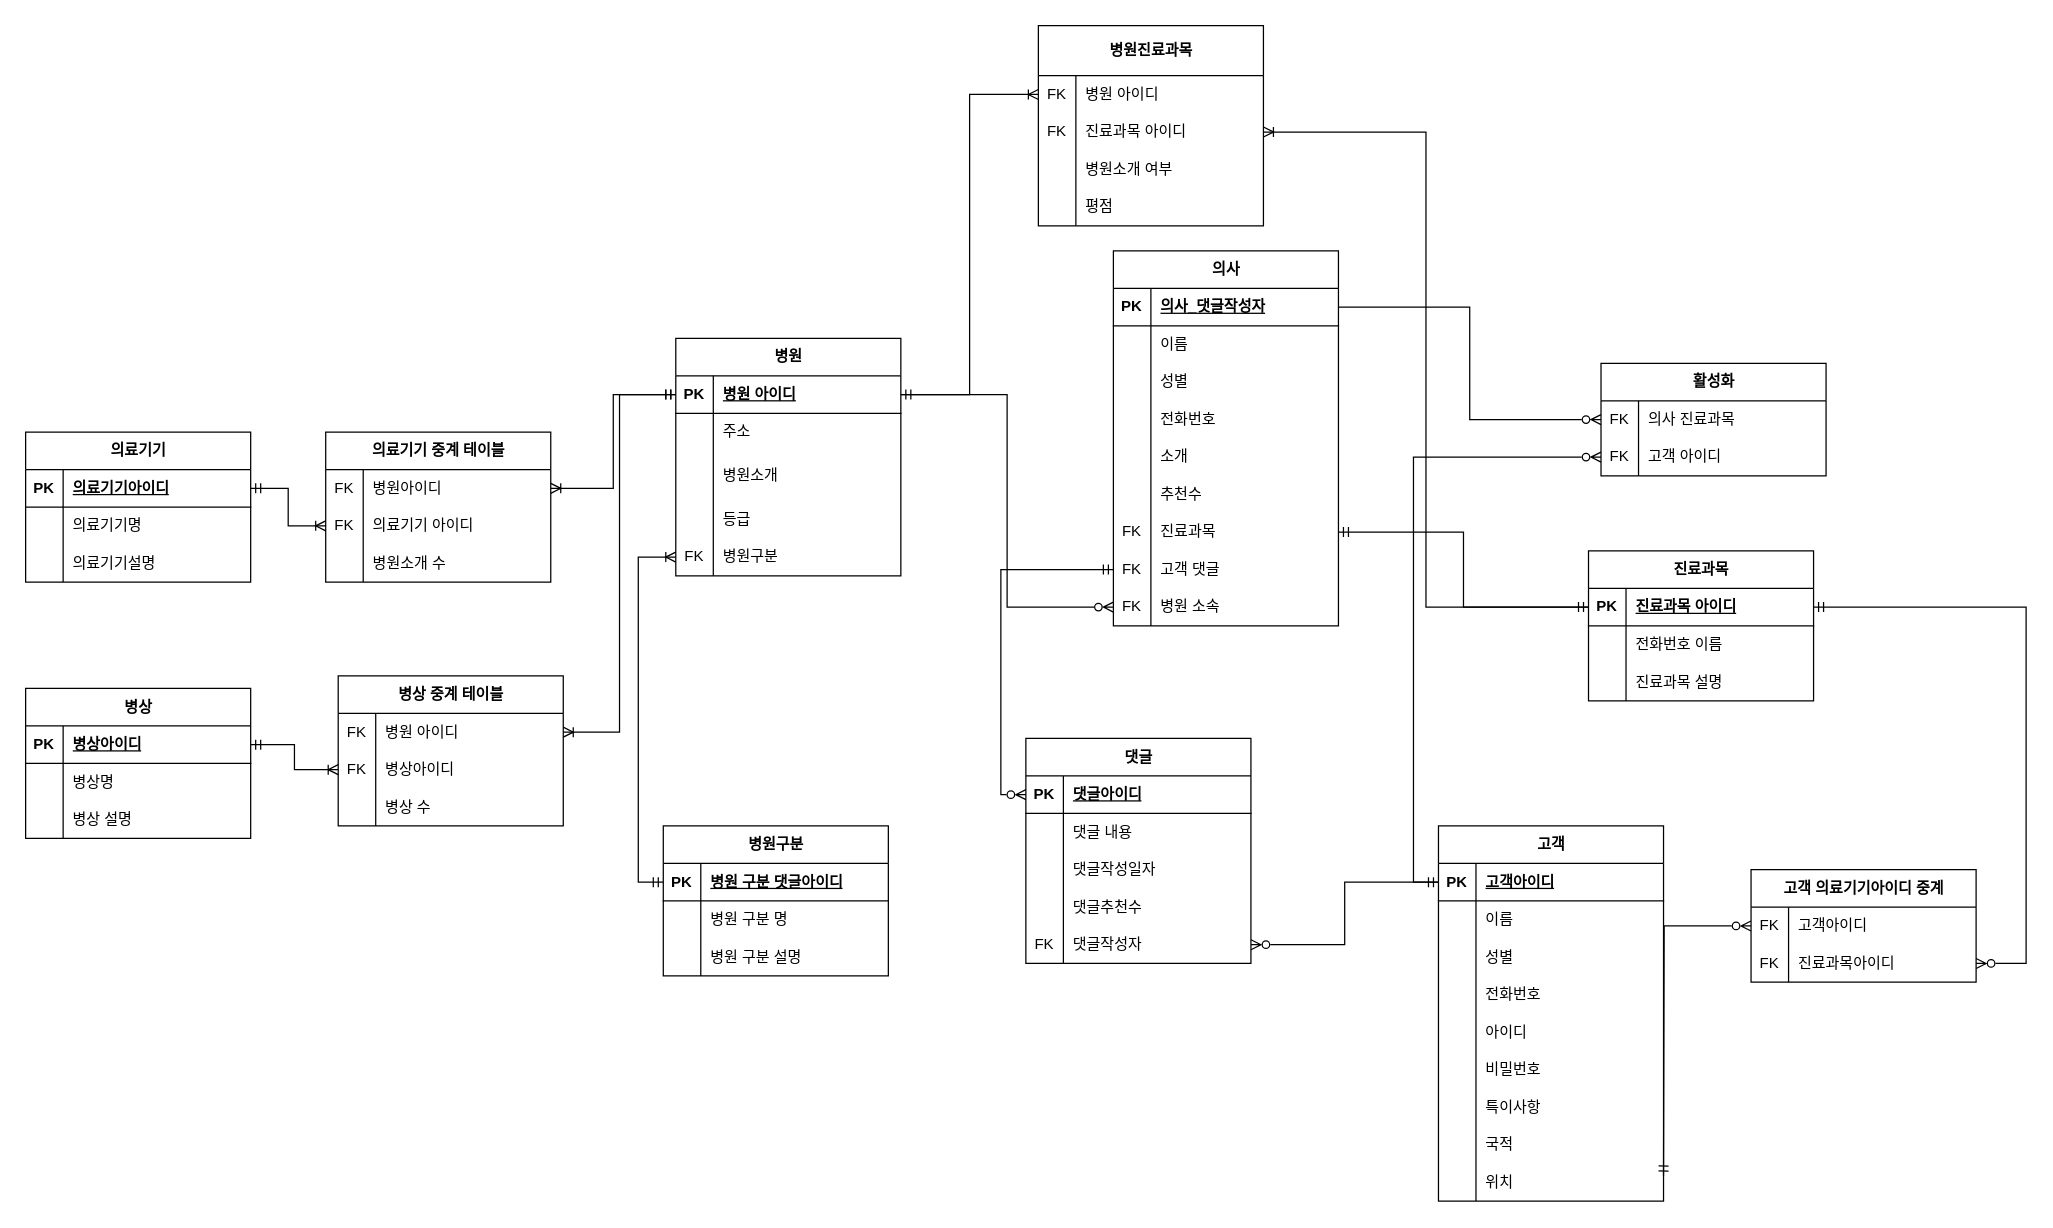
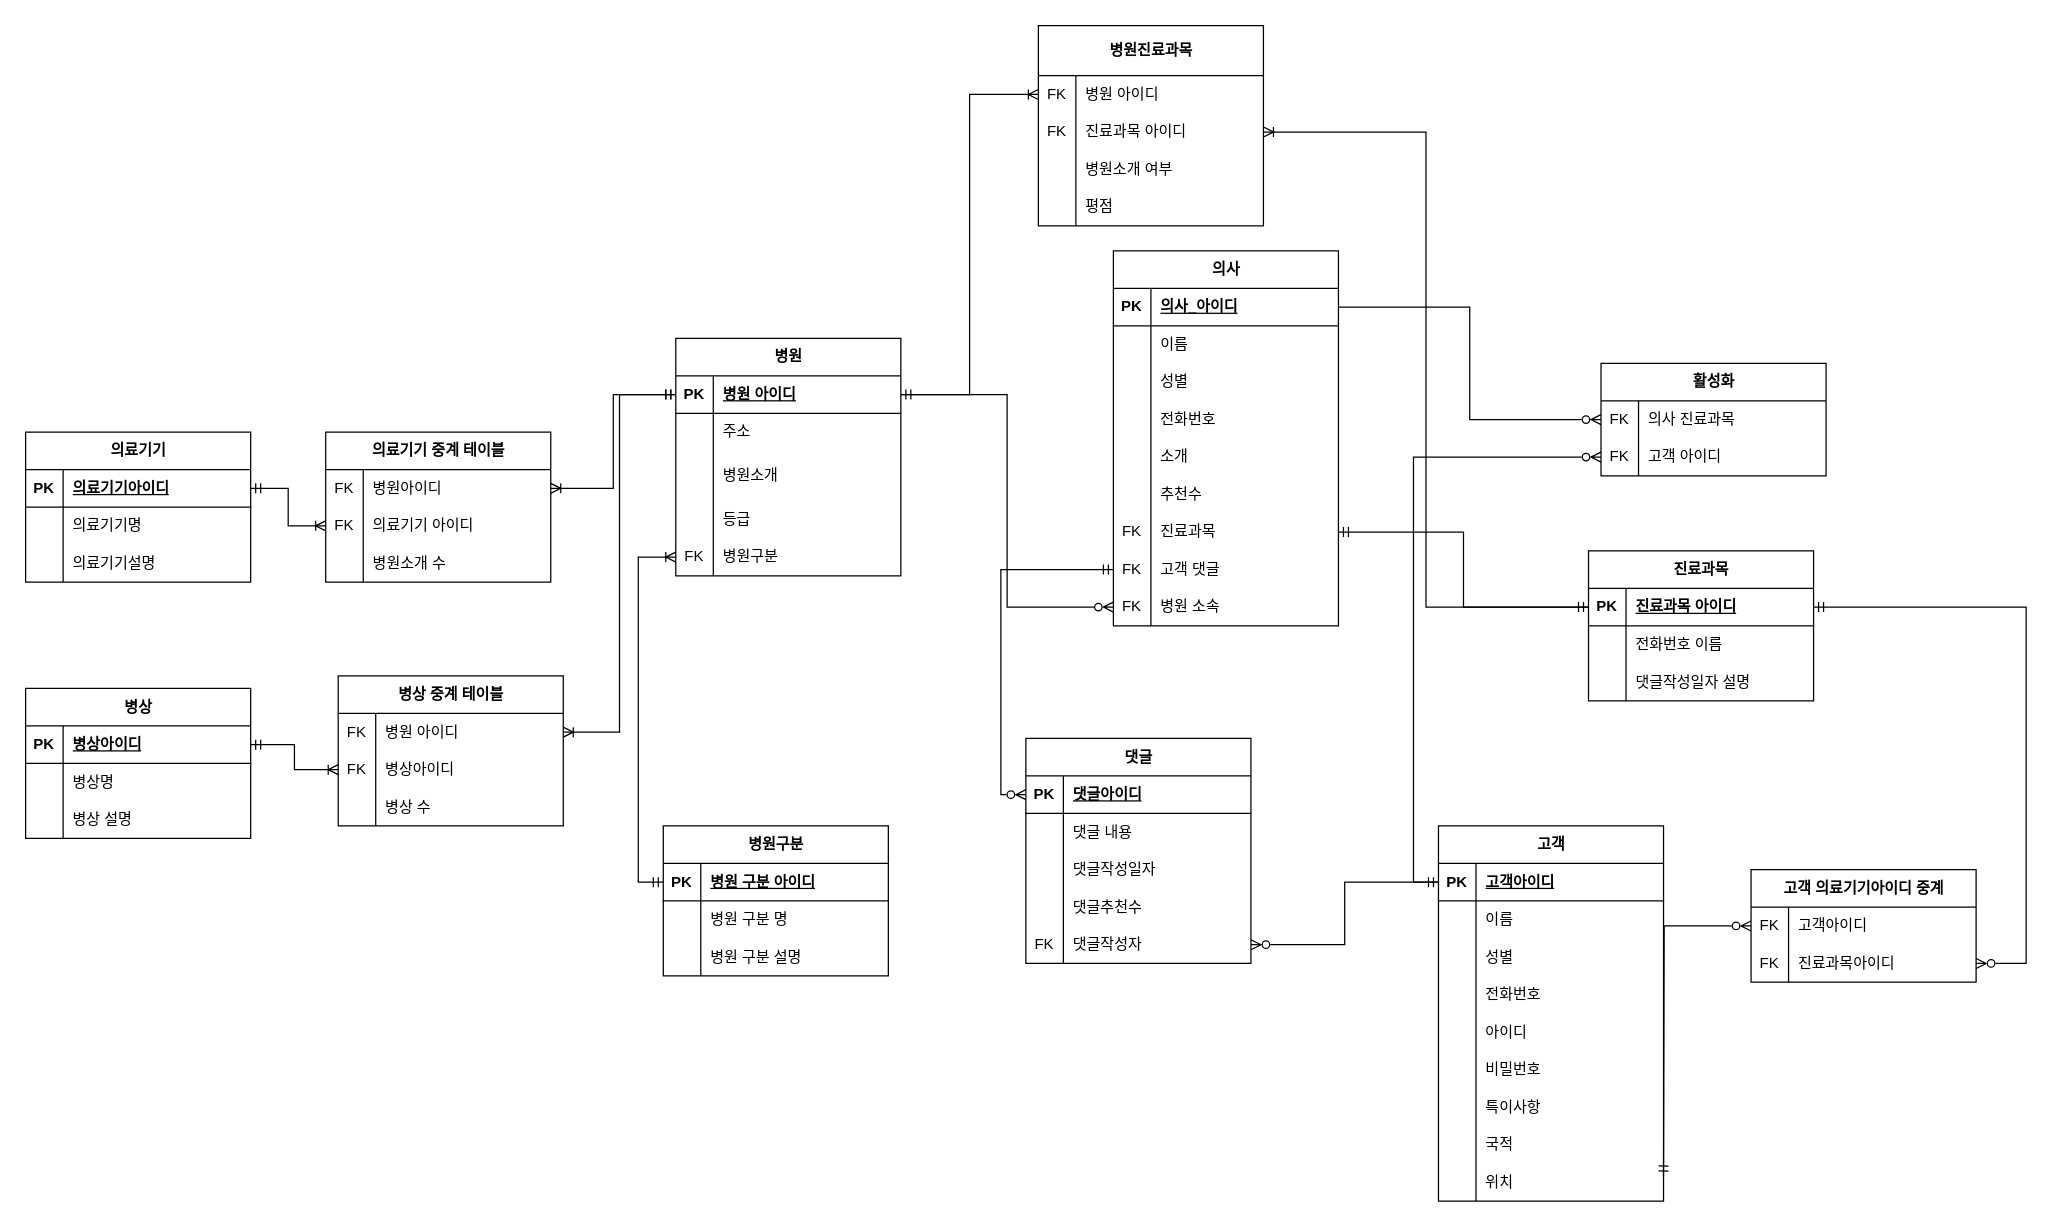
(1217, 307) -> (1202, 307)
(1683, 682) -> (1698, 682)
(783, 882) -> (768, 882)
